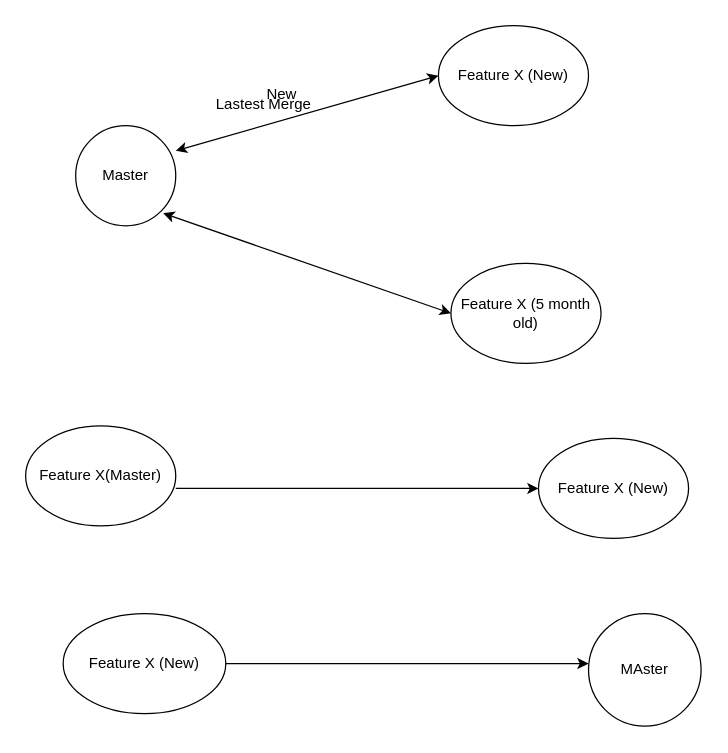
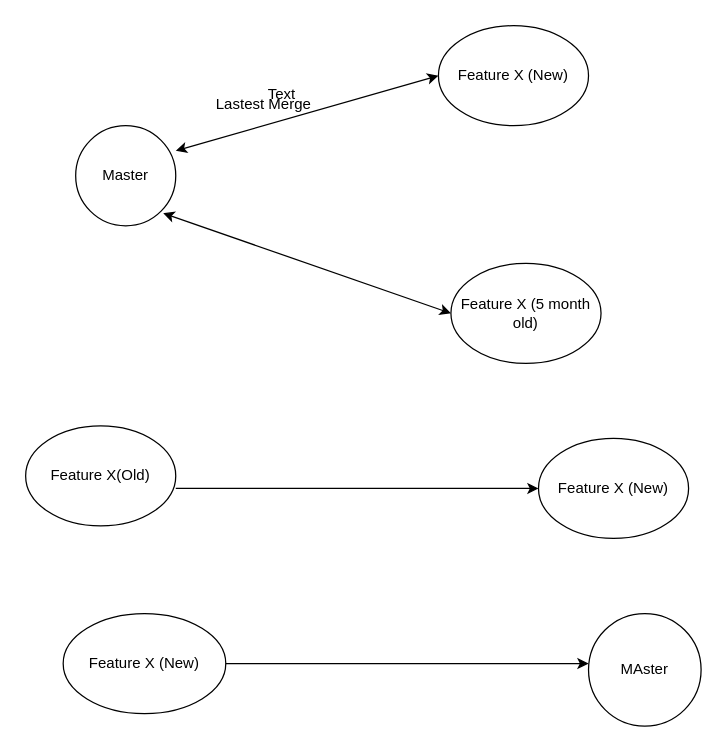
(282, 94) -> (282, 94)
(101, 476) -> (101, 476)
